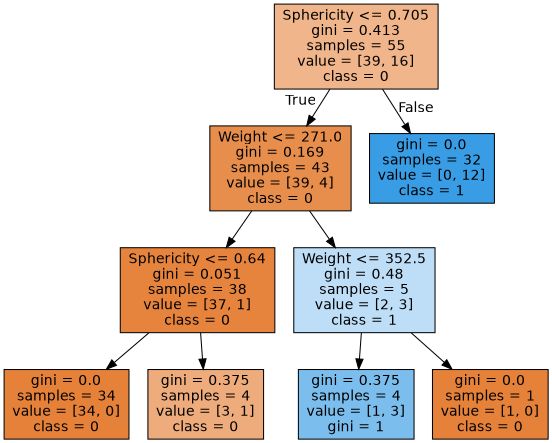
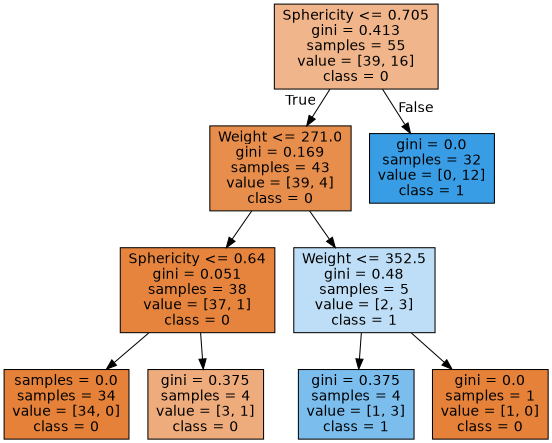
(67, 404) -> (67, 404)
(356, 404) -> (356, 404)
